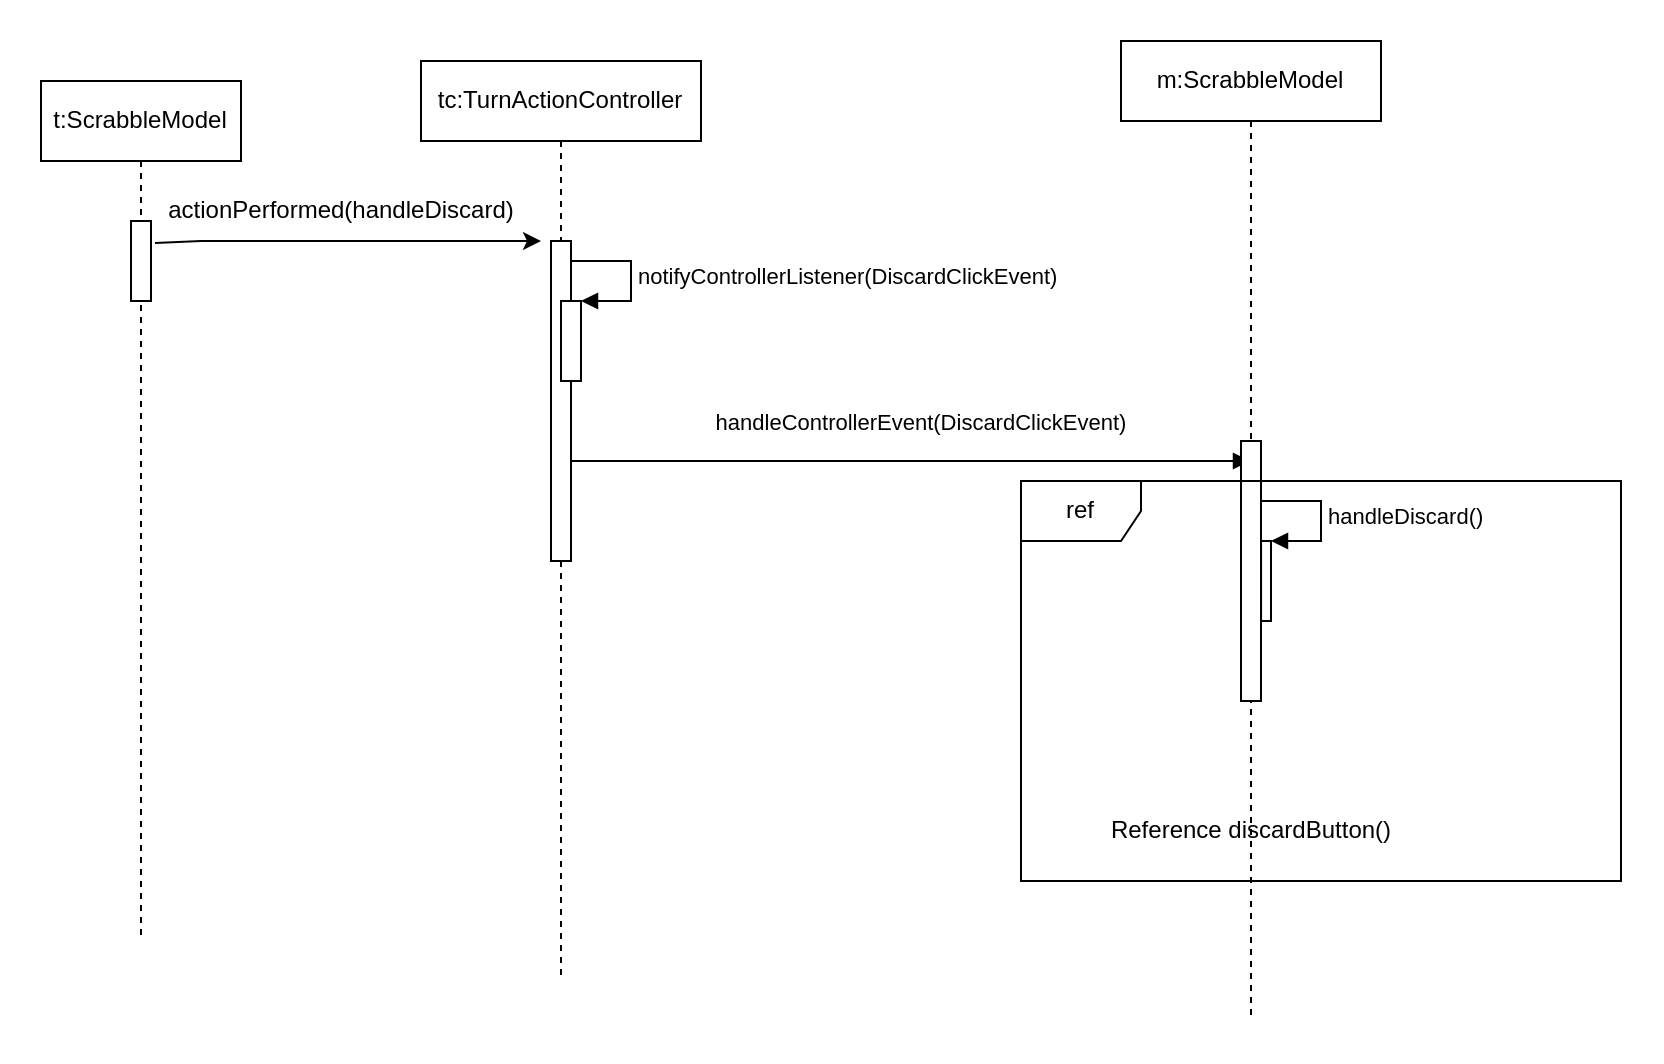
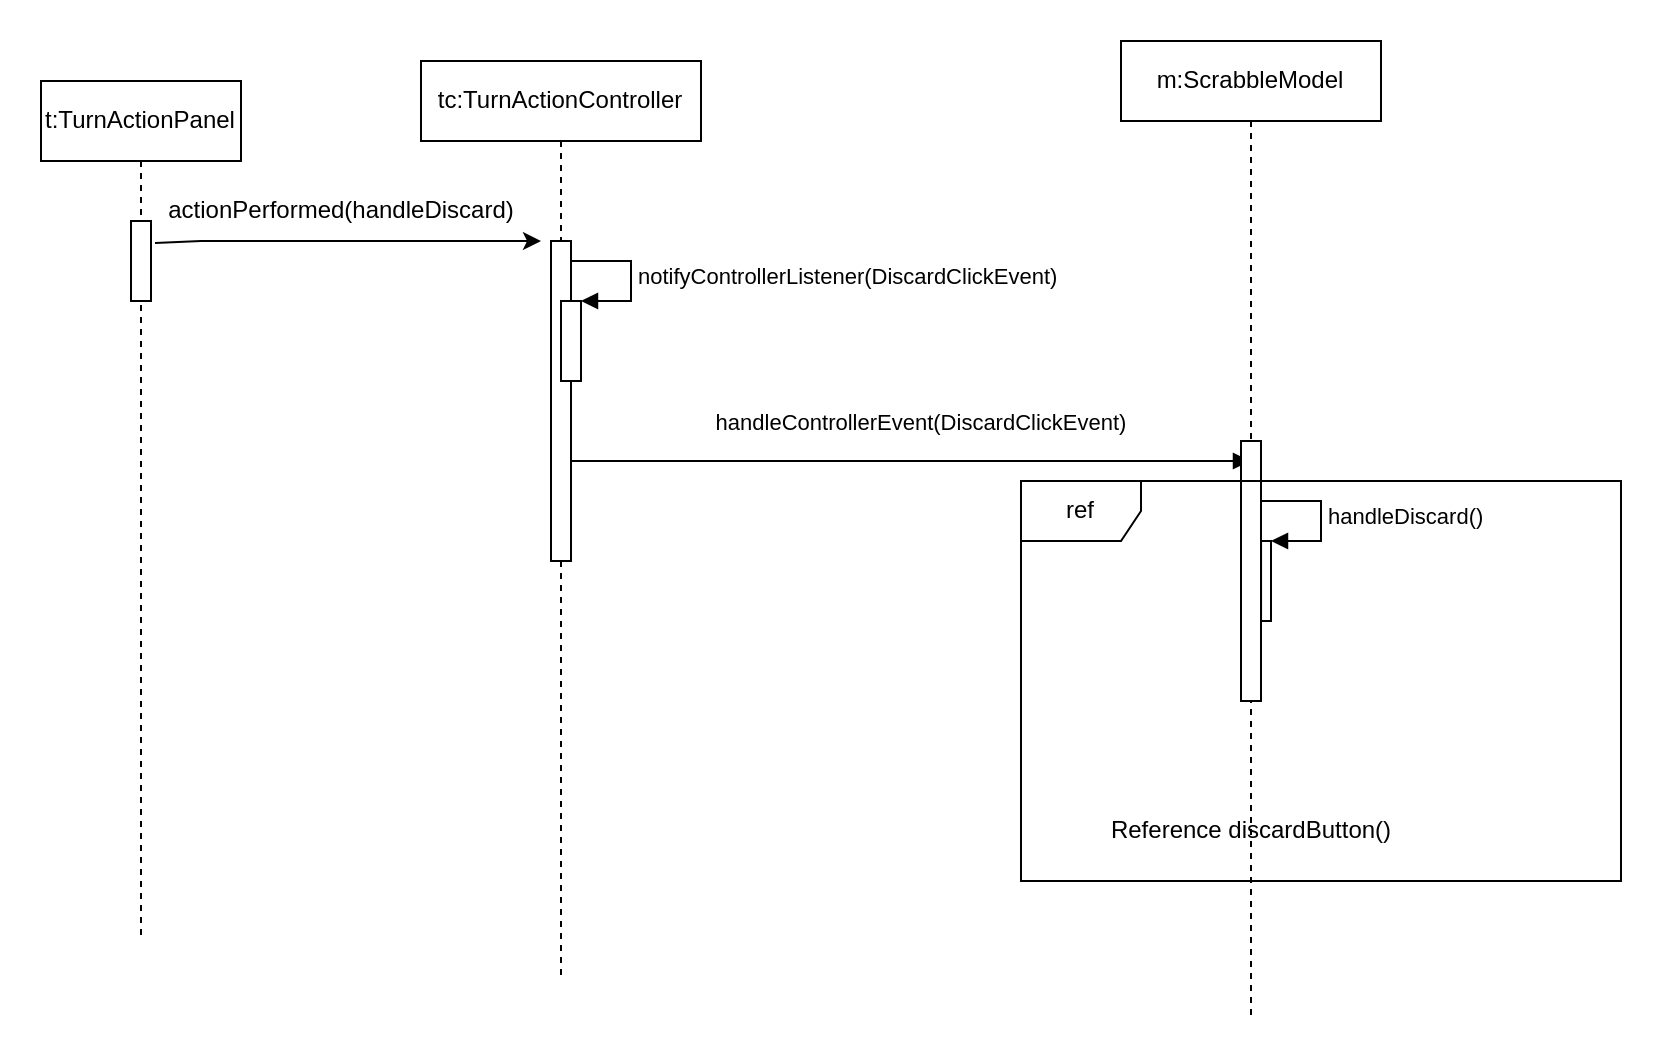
(141, 121) -> (141, 121)
